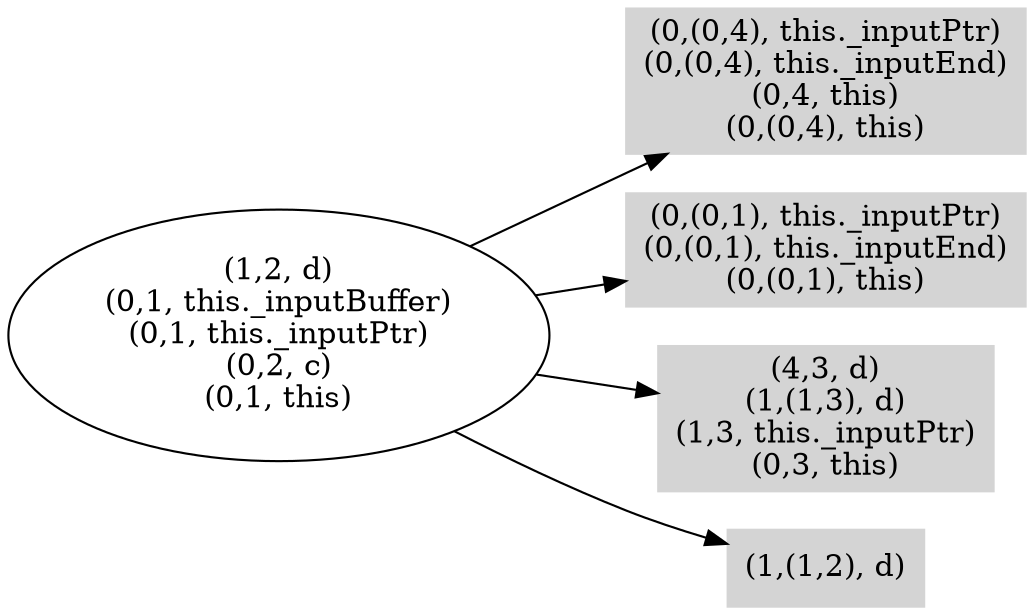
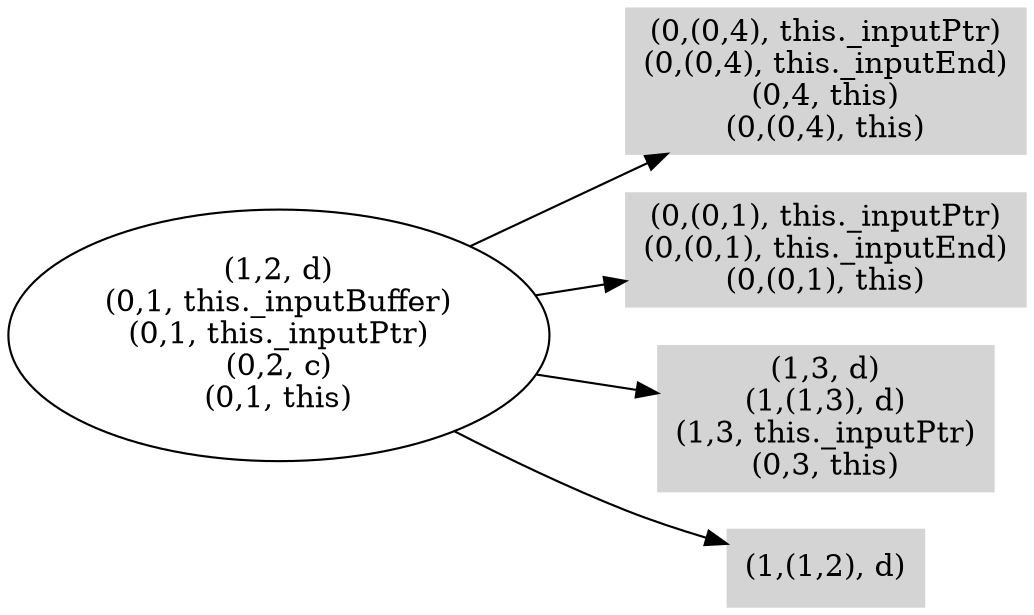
(826, 419) -> (826, 419)
